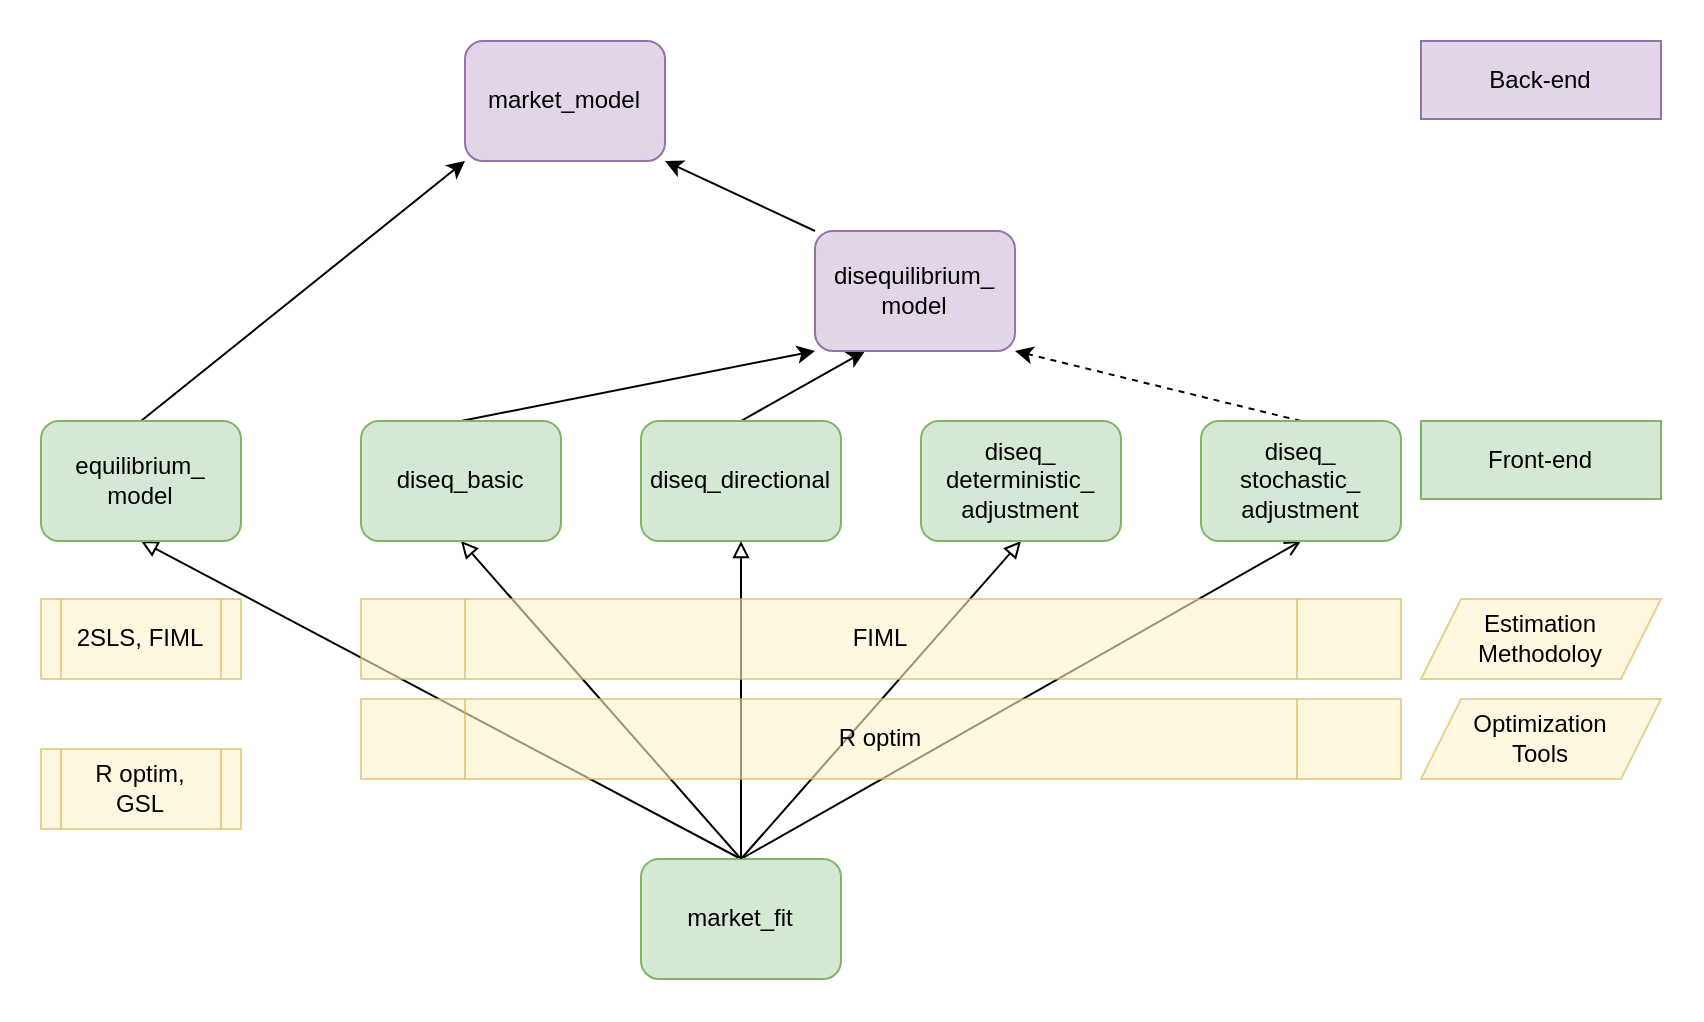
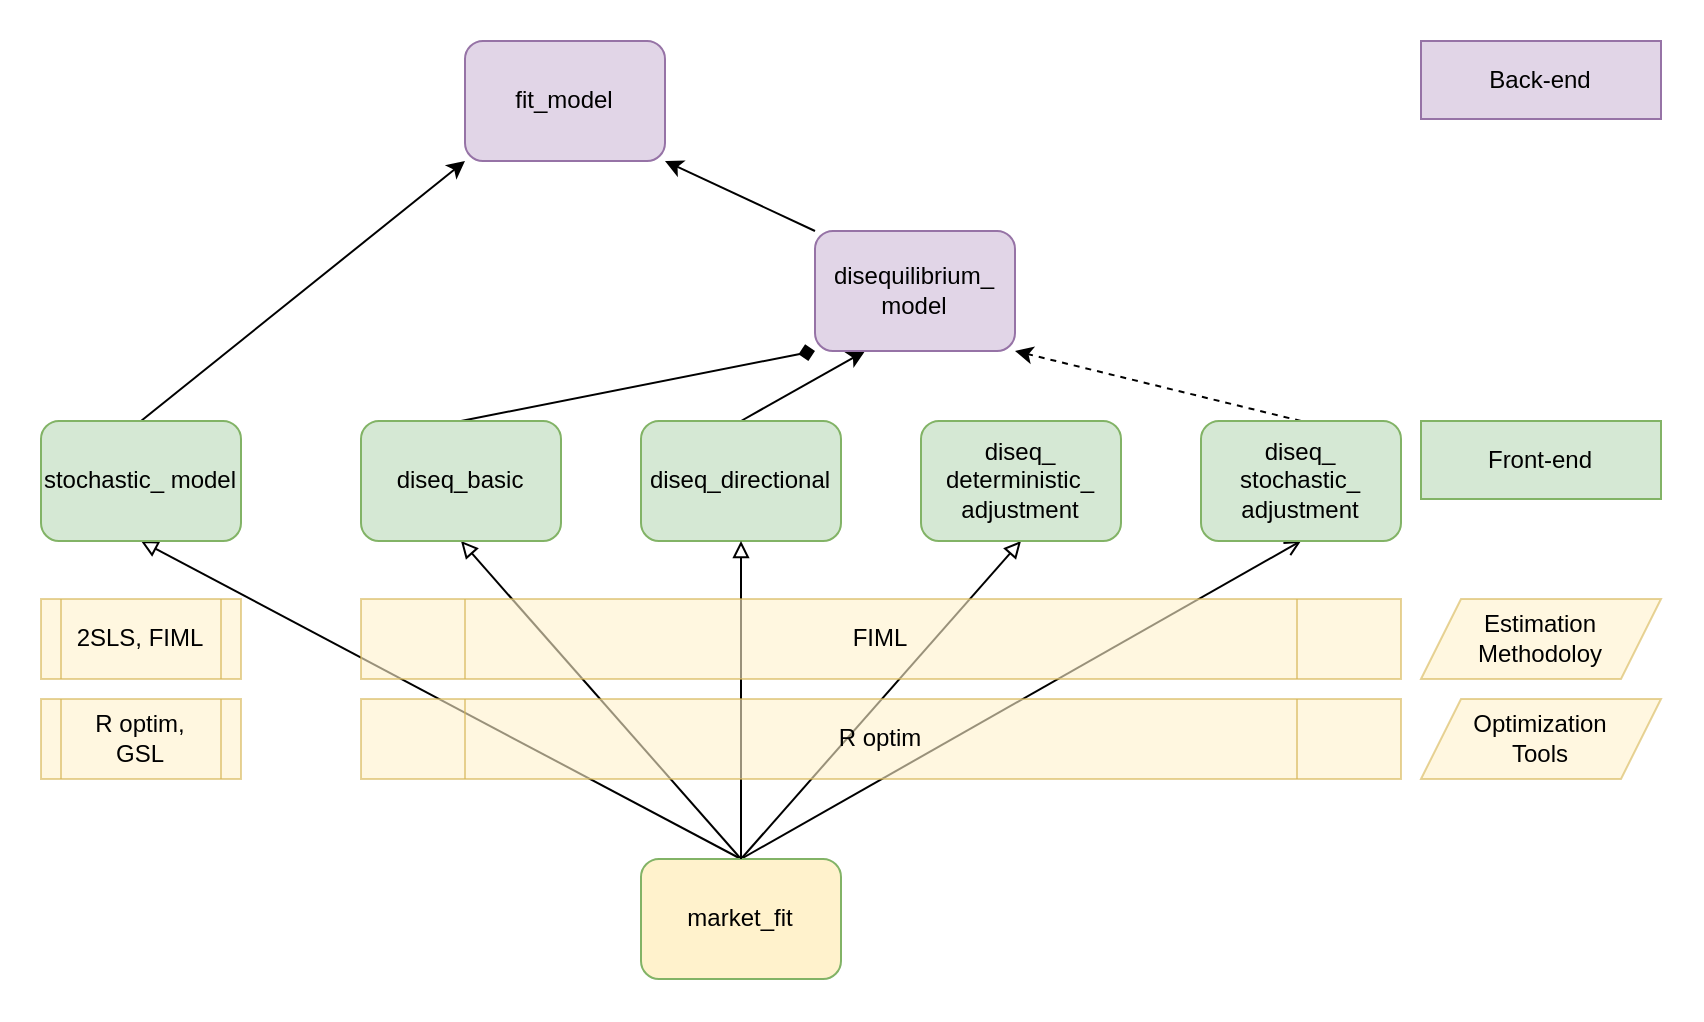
(565, 101) -> (565, 101)
(800, 354) -> (799, 354)
(141, 481) -> (141, 481)
(141, 789) -> (141, 739)
(741, 919) -> (741, 919)
